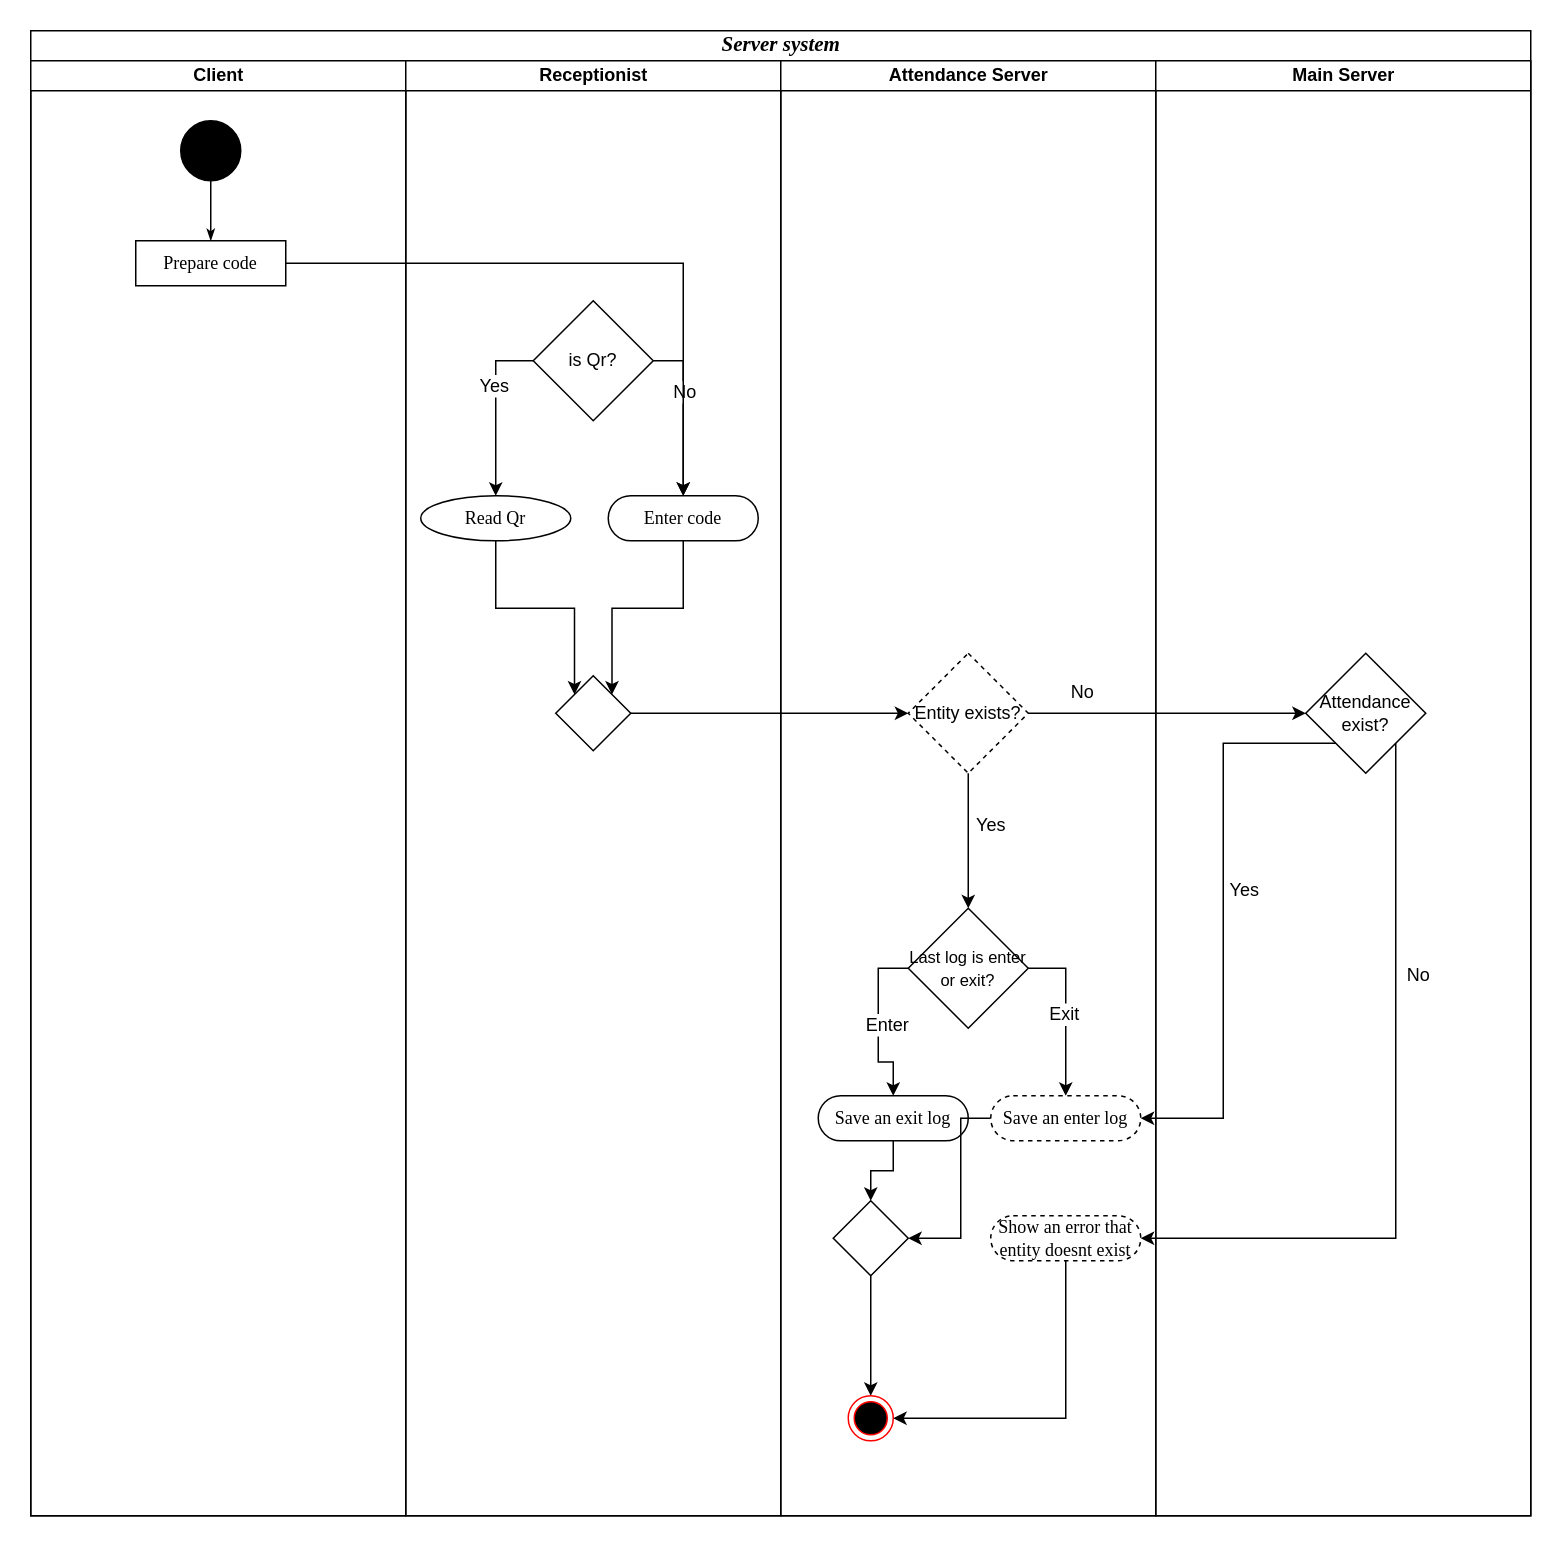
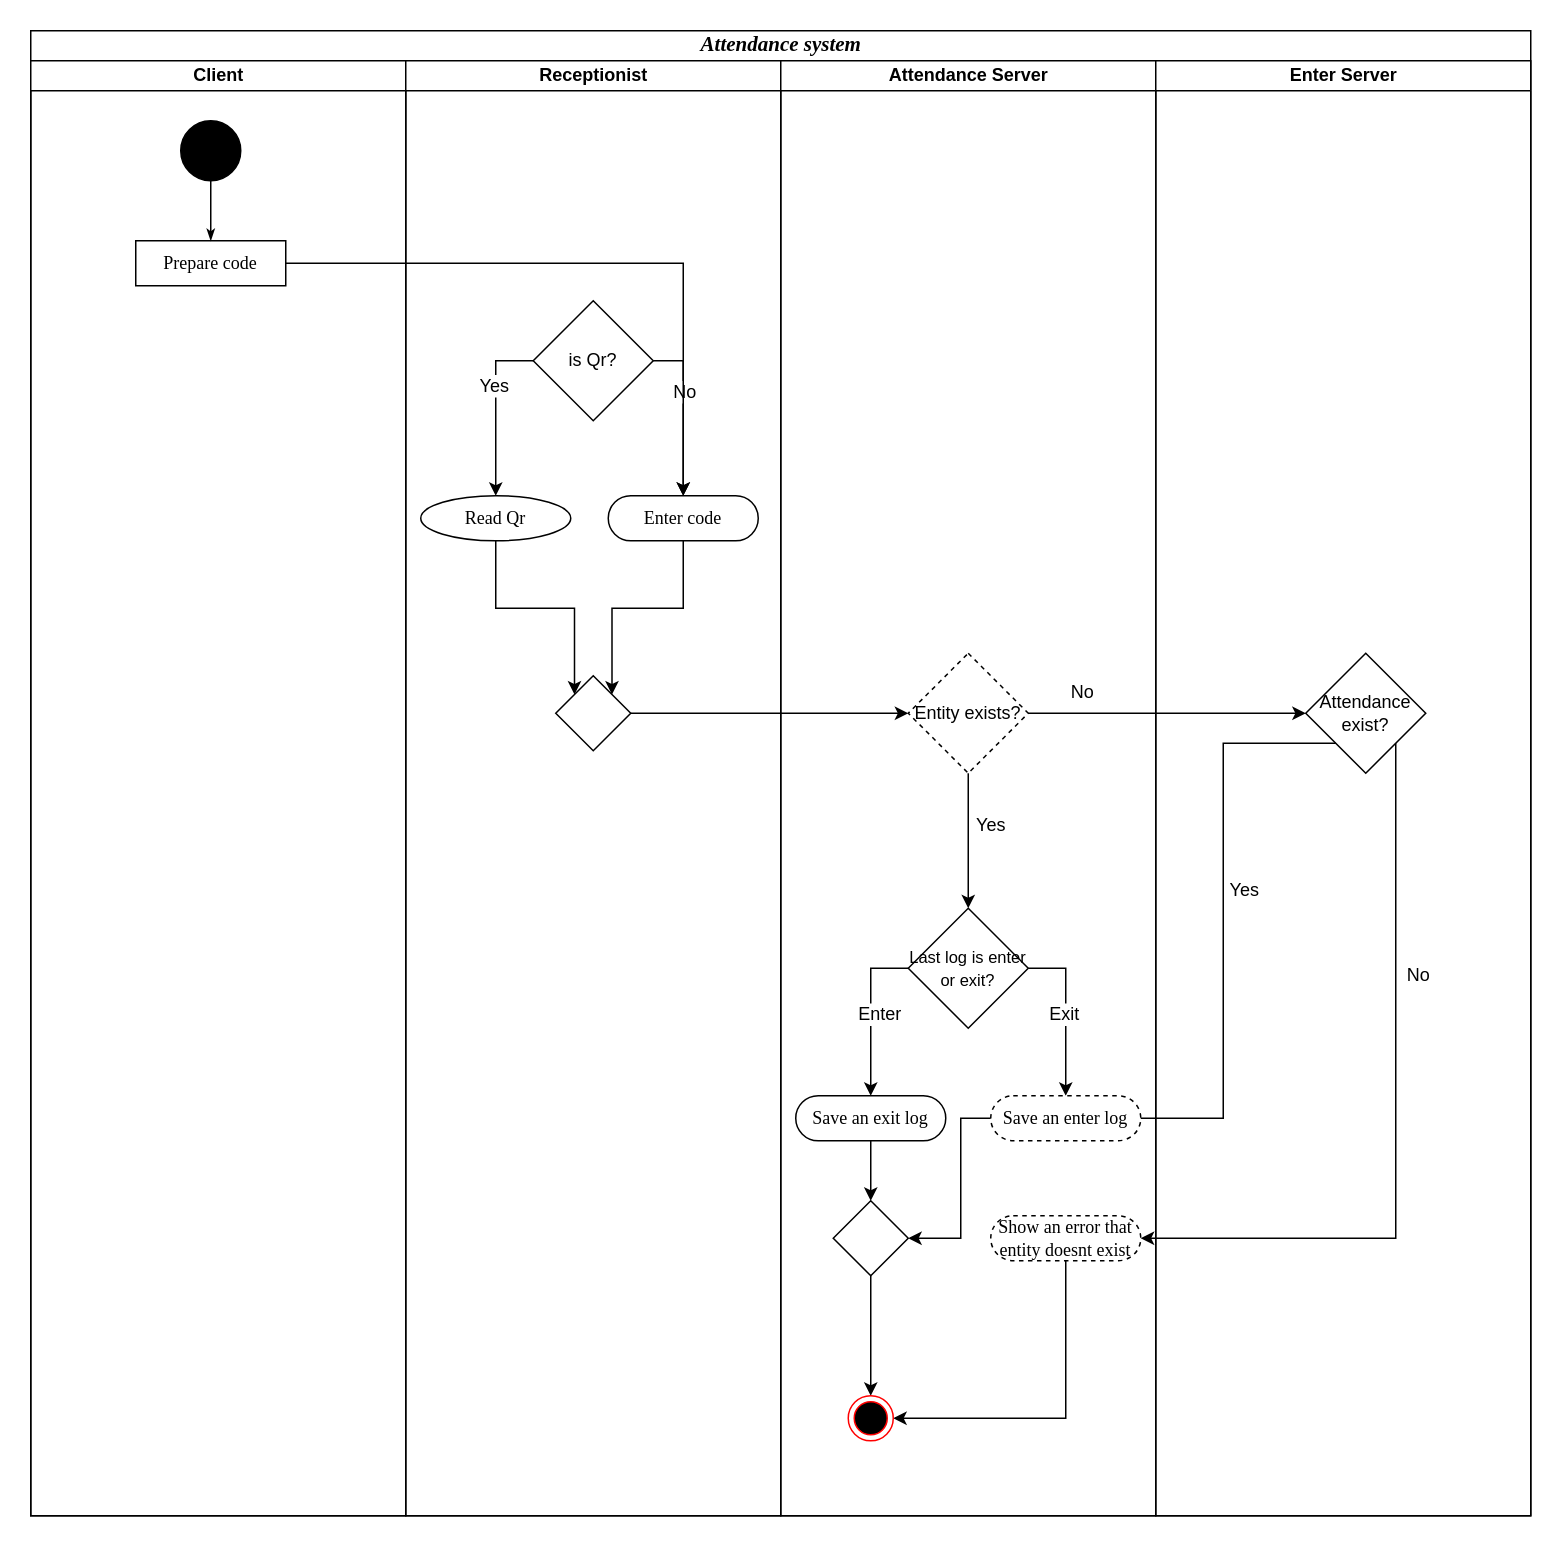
(782, 46) -> (782, 46)
(1344, 76) -> (1344, 76)
(893, 1118) -> (871, 1118)
(1151, 1118) -> (1147, 1118)
